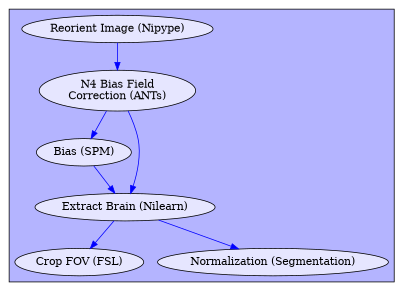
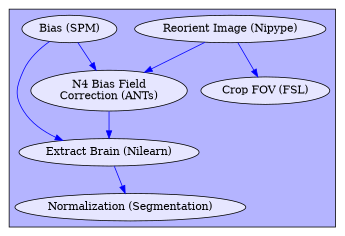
(101, 121) -> (85, 53)
(105, 232) -> (246, 56)
